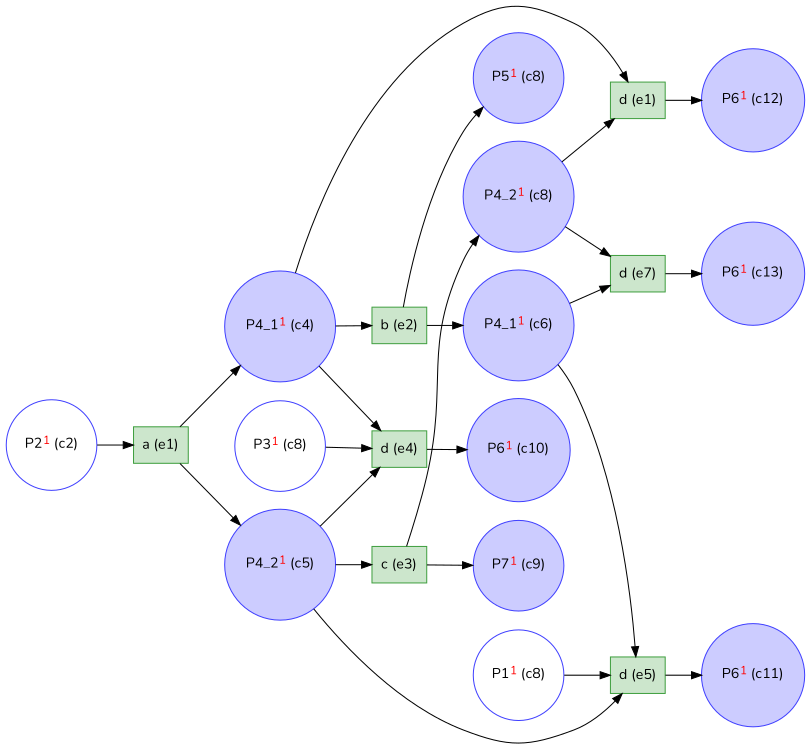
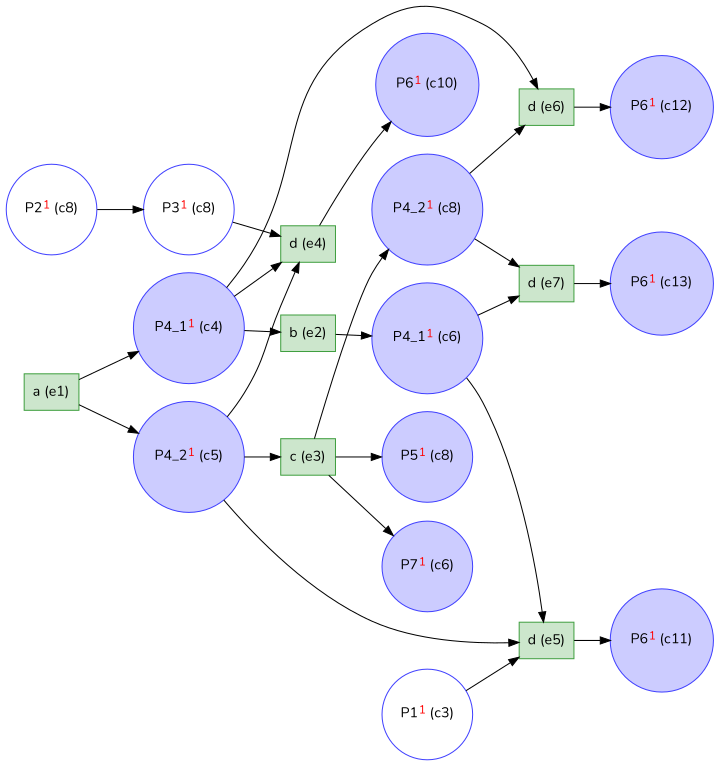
(638, 100) -> (547, 107)
(429, 207) -> (353, 457)
(64, 444) -> (64, 208)
(110, 445) -> (115, 210)
(531, 564) -> (440, 565)
(531, 674) -> (440, 713)
